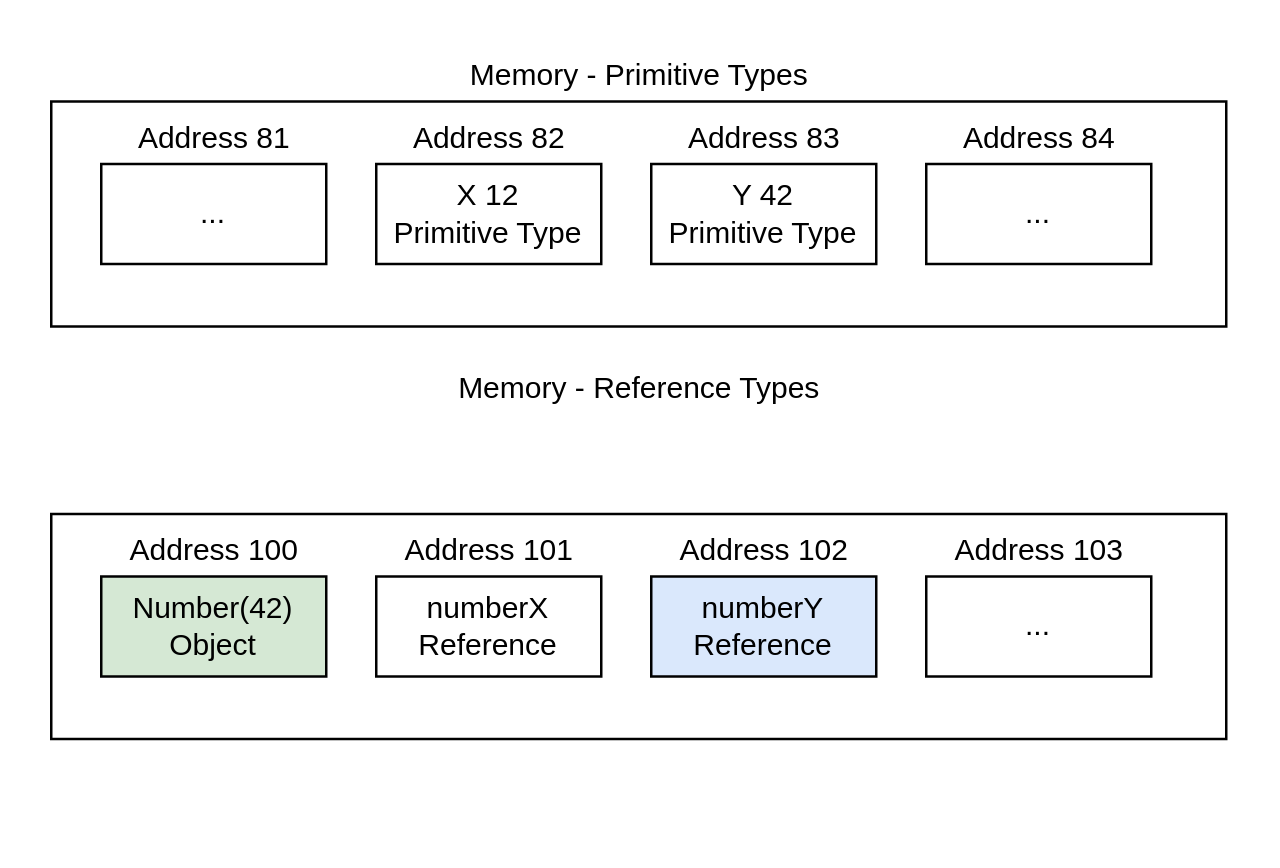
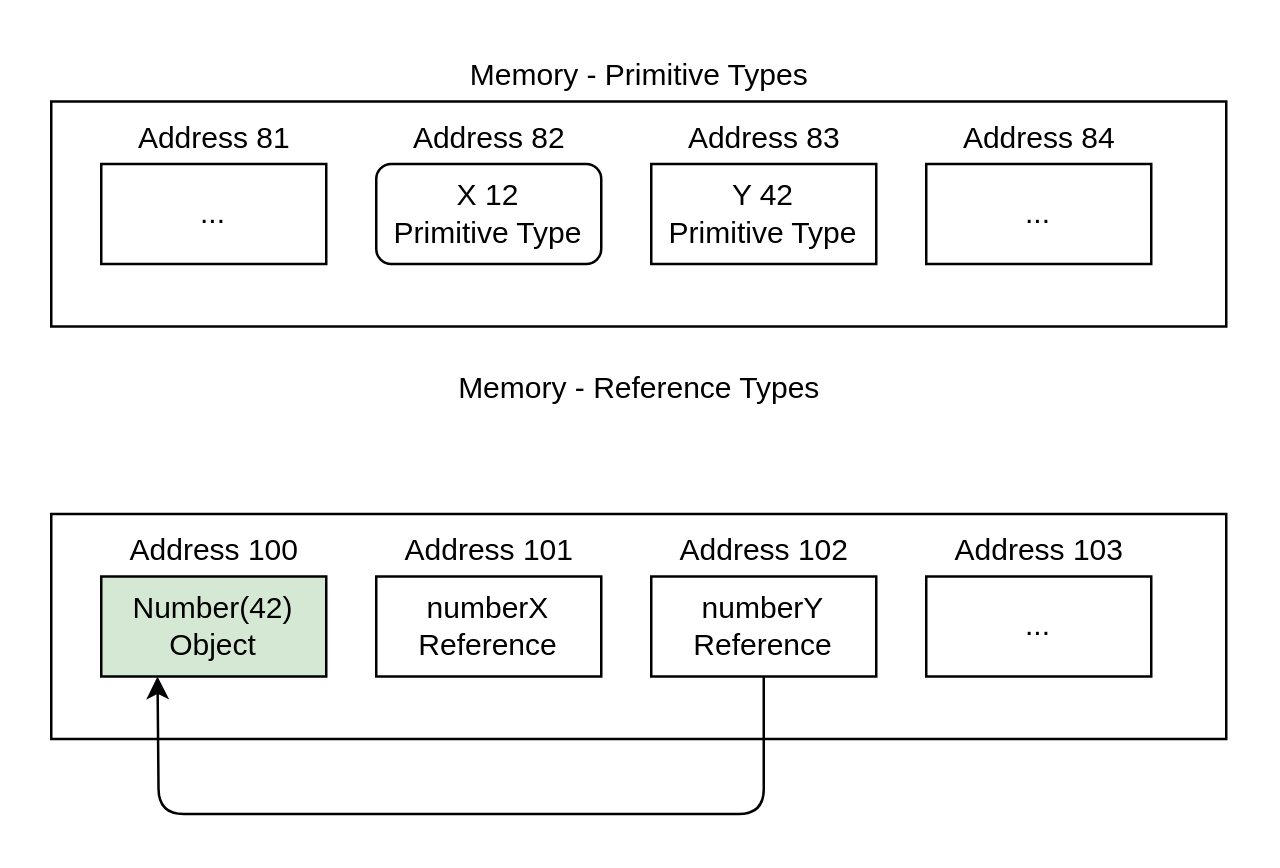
(489, 214) -> (489, 214)
(764, 626) -> (764, 626)
none -> (470, 814)
